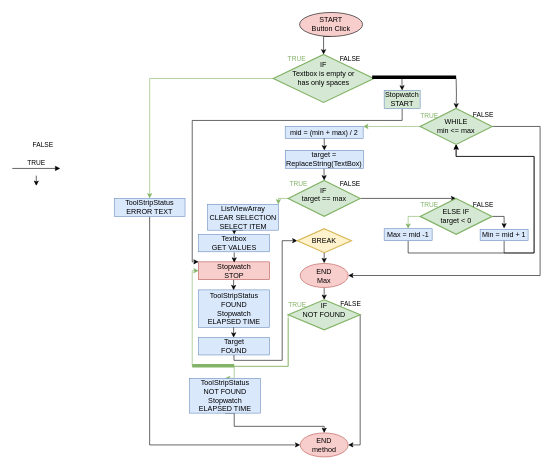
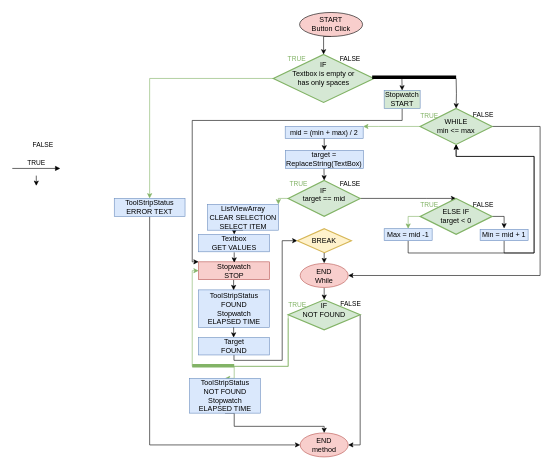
(324, 198) -> (324, 198)
(324, 276) -> (324, 276)
